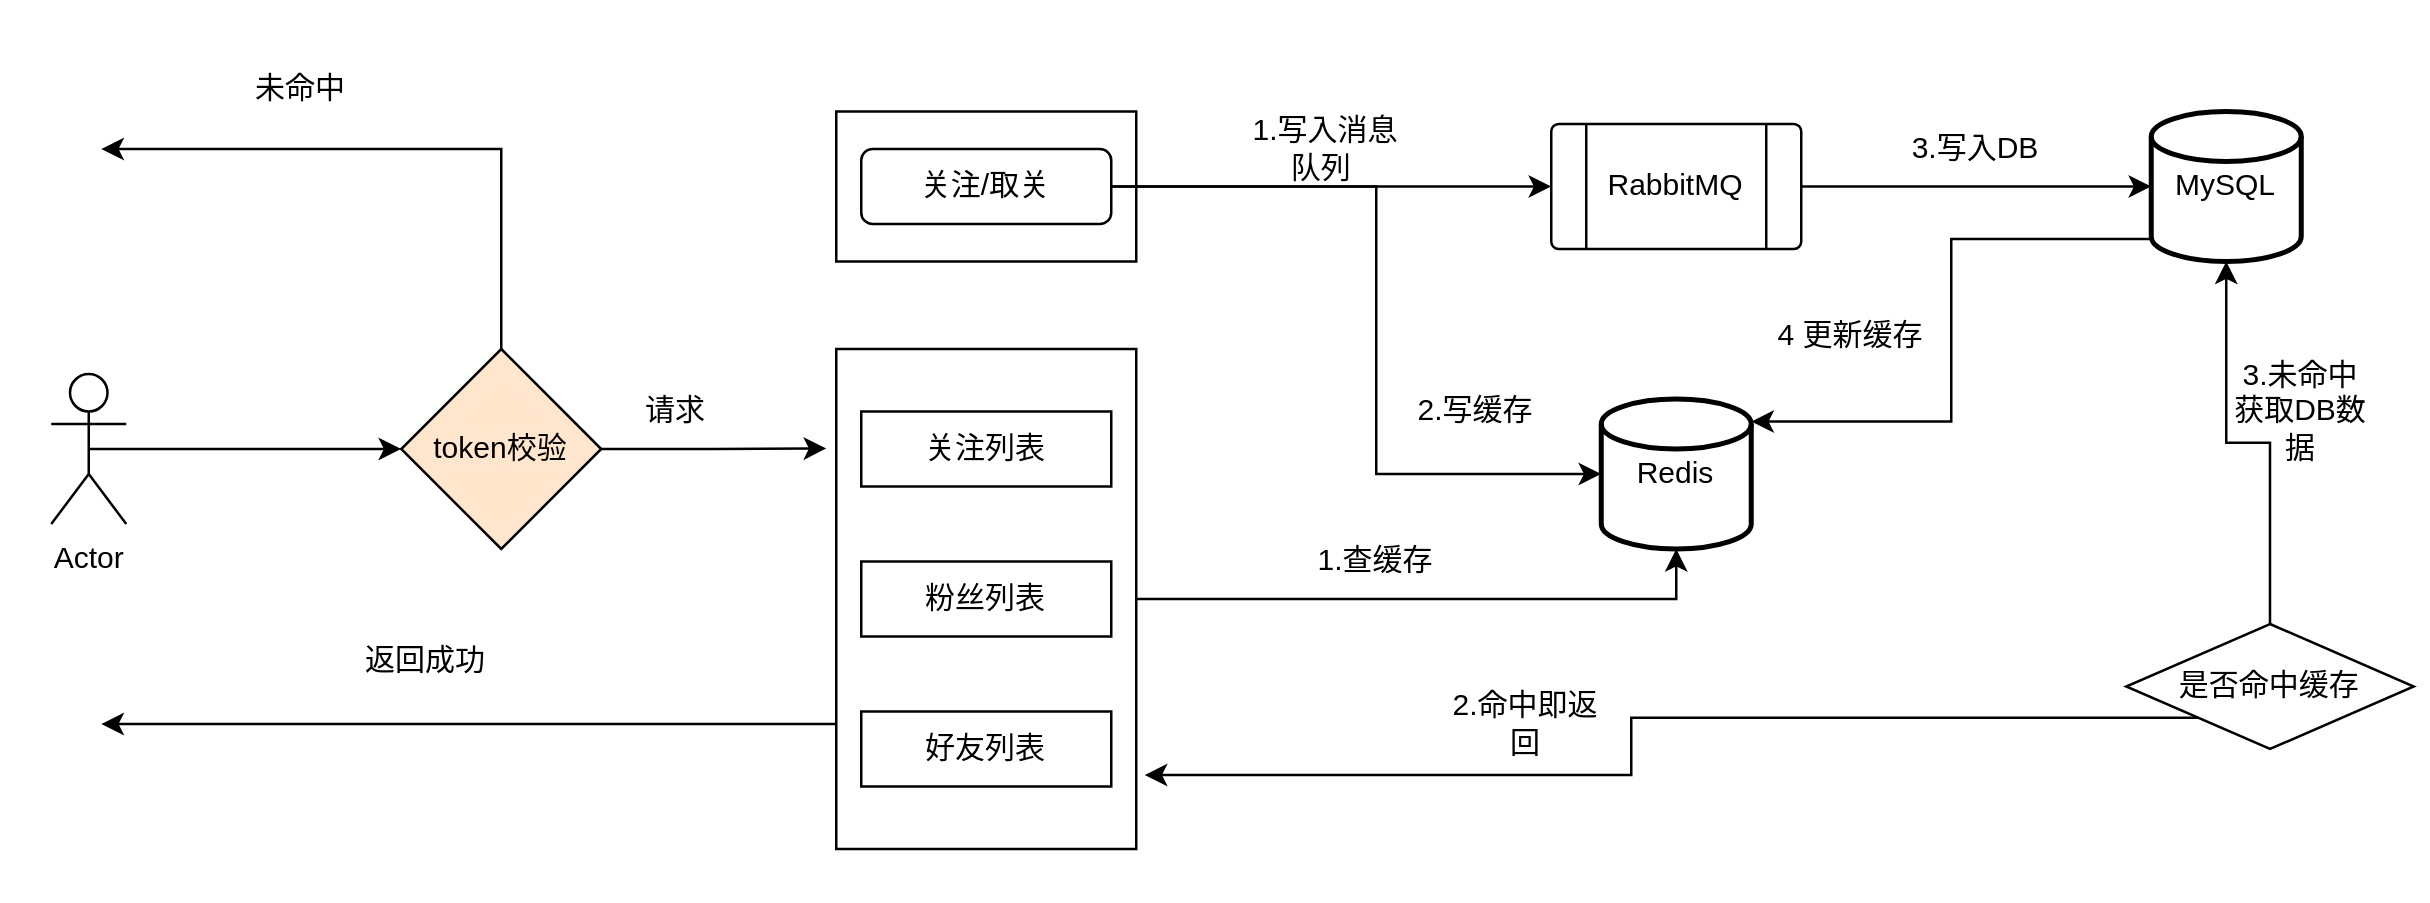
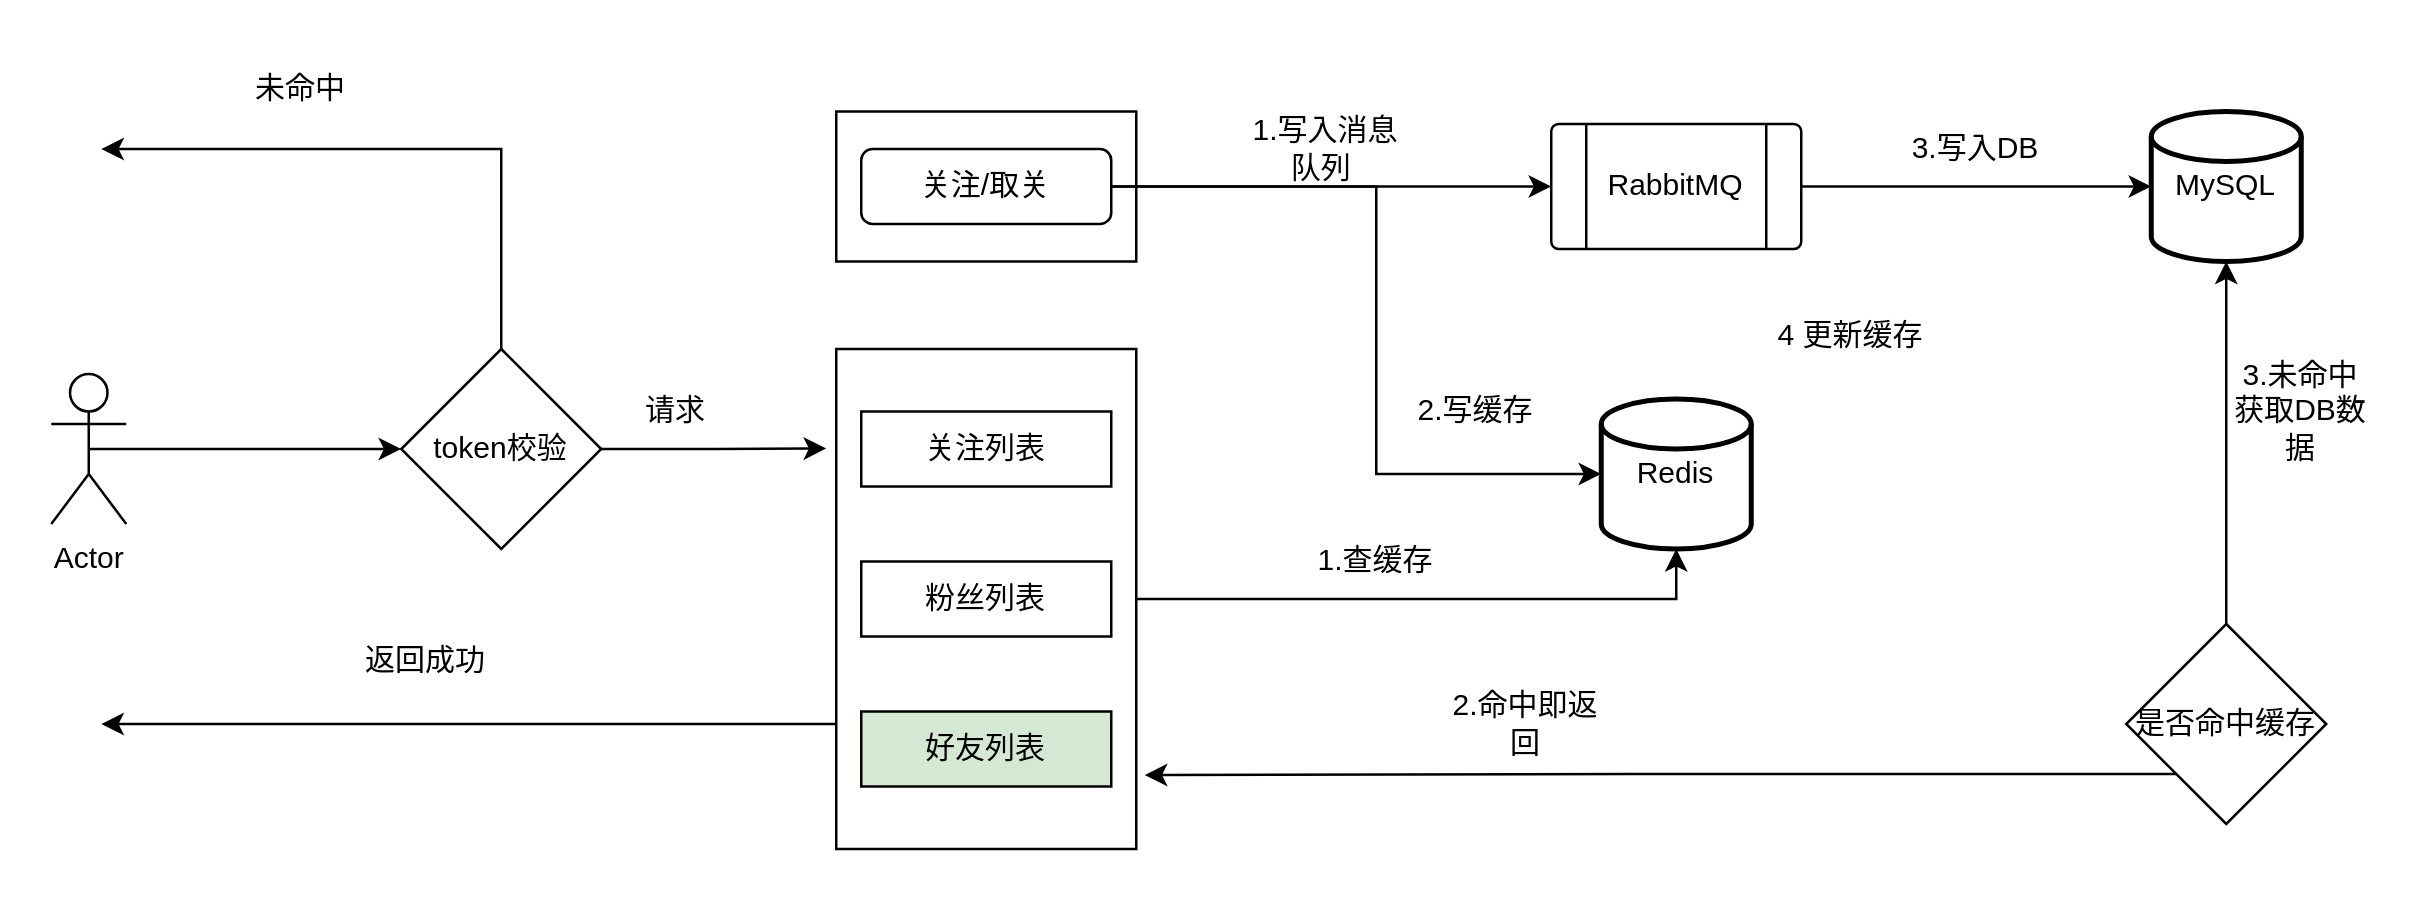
(1951, 322) -> none
(501, 449) -> (501, 449)
(2270, 686) -> (2226, 724)
(986, 749) -> (986, 749)
